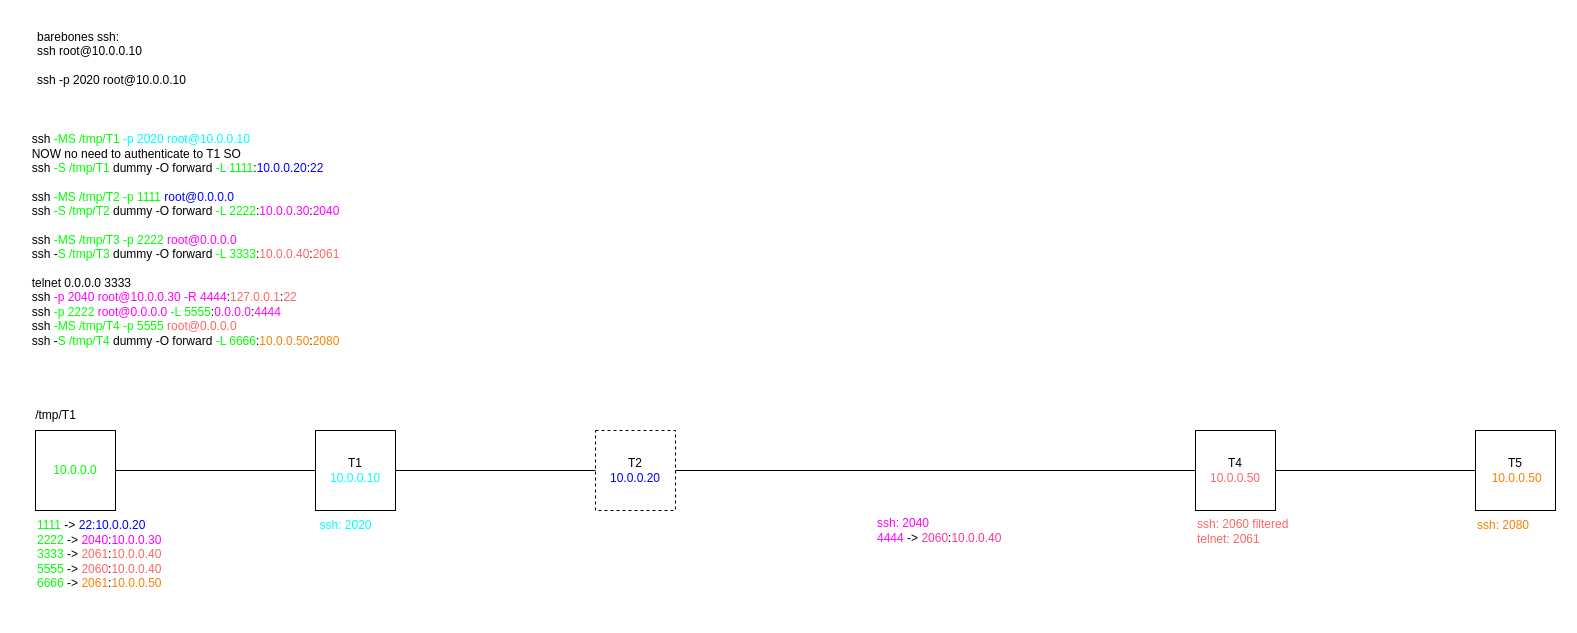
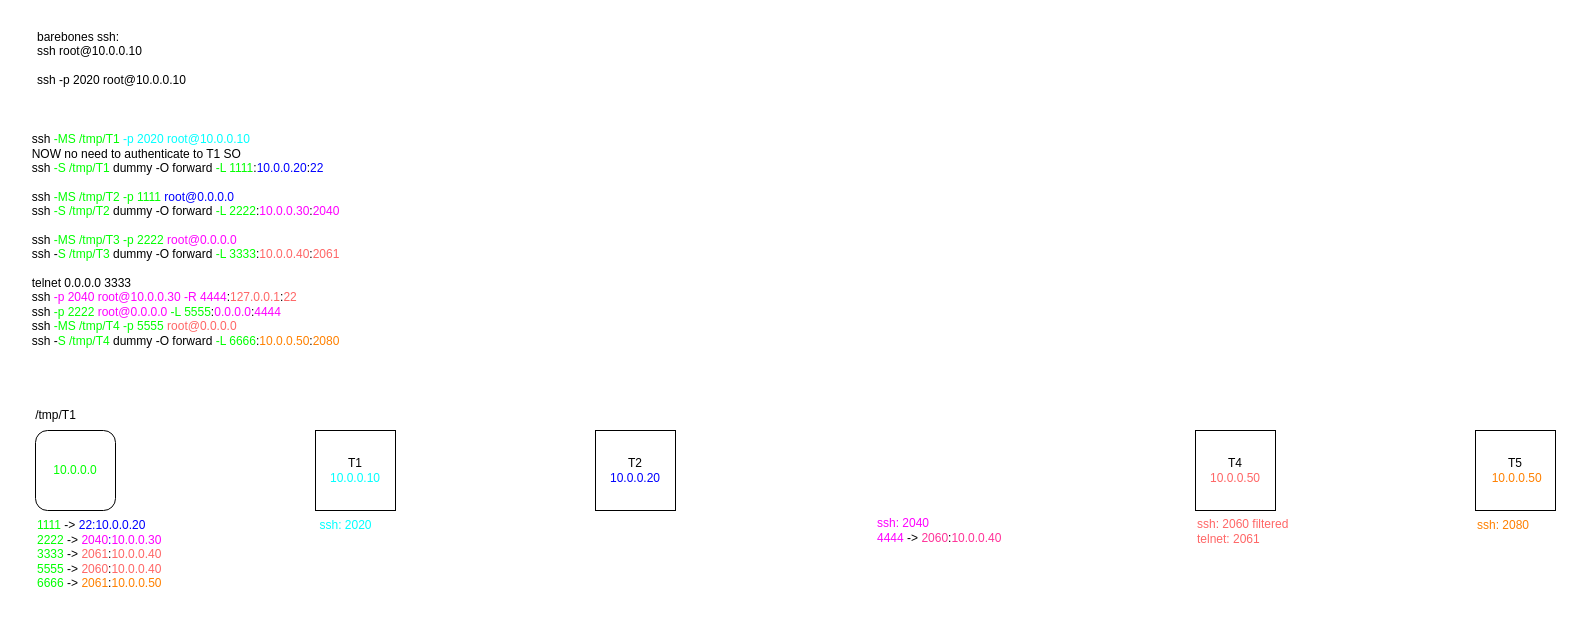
(76, 471) -> (76, 471)
(636, 471) -> (636, 471)
(935, 471) -> none
